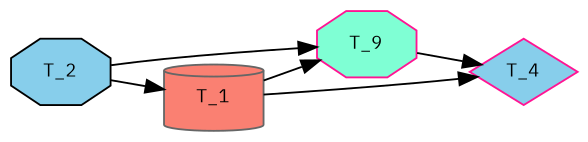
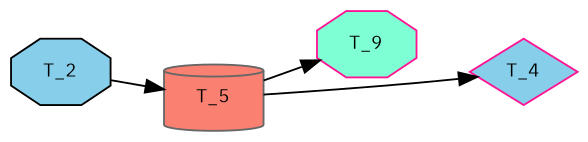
(204, 55) -> none
(440, 57) -> none
(214, 98) -> (214, 98)
